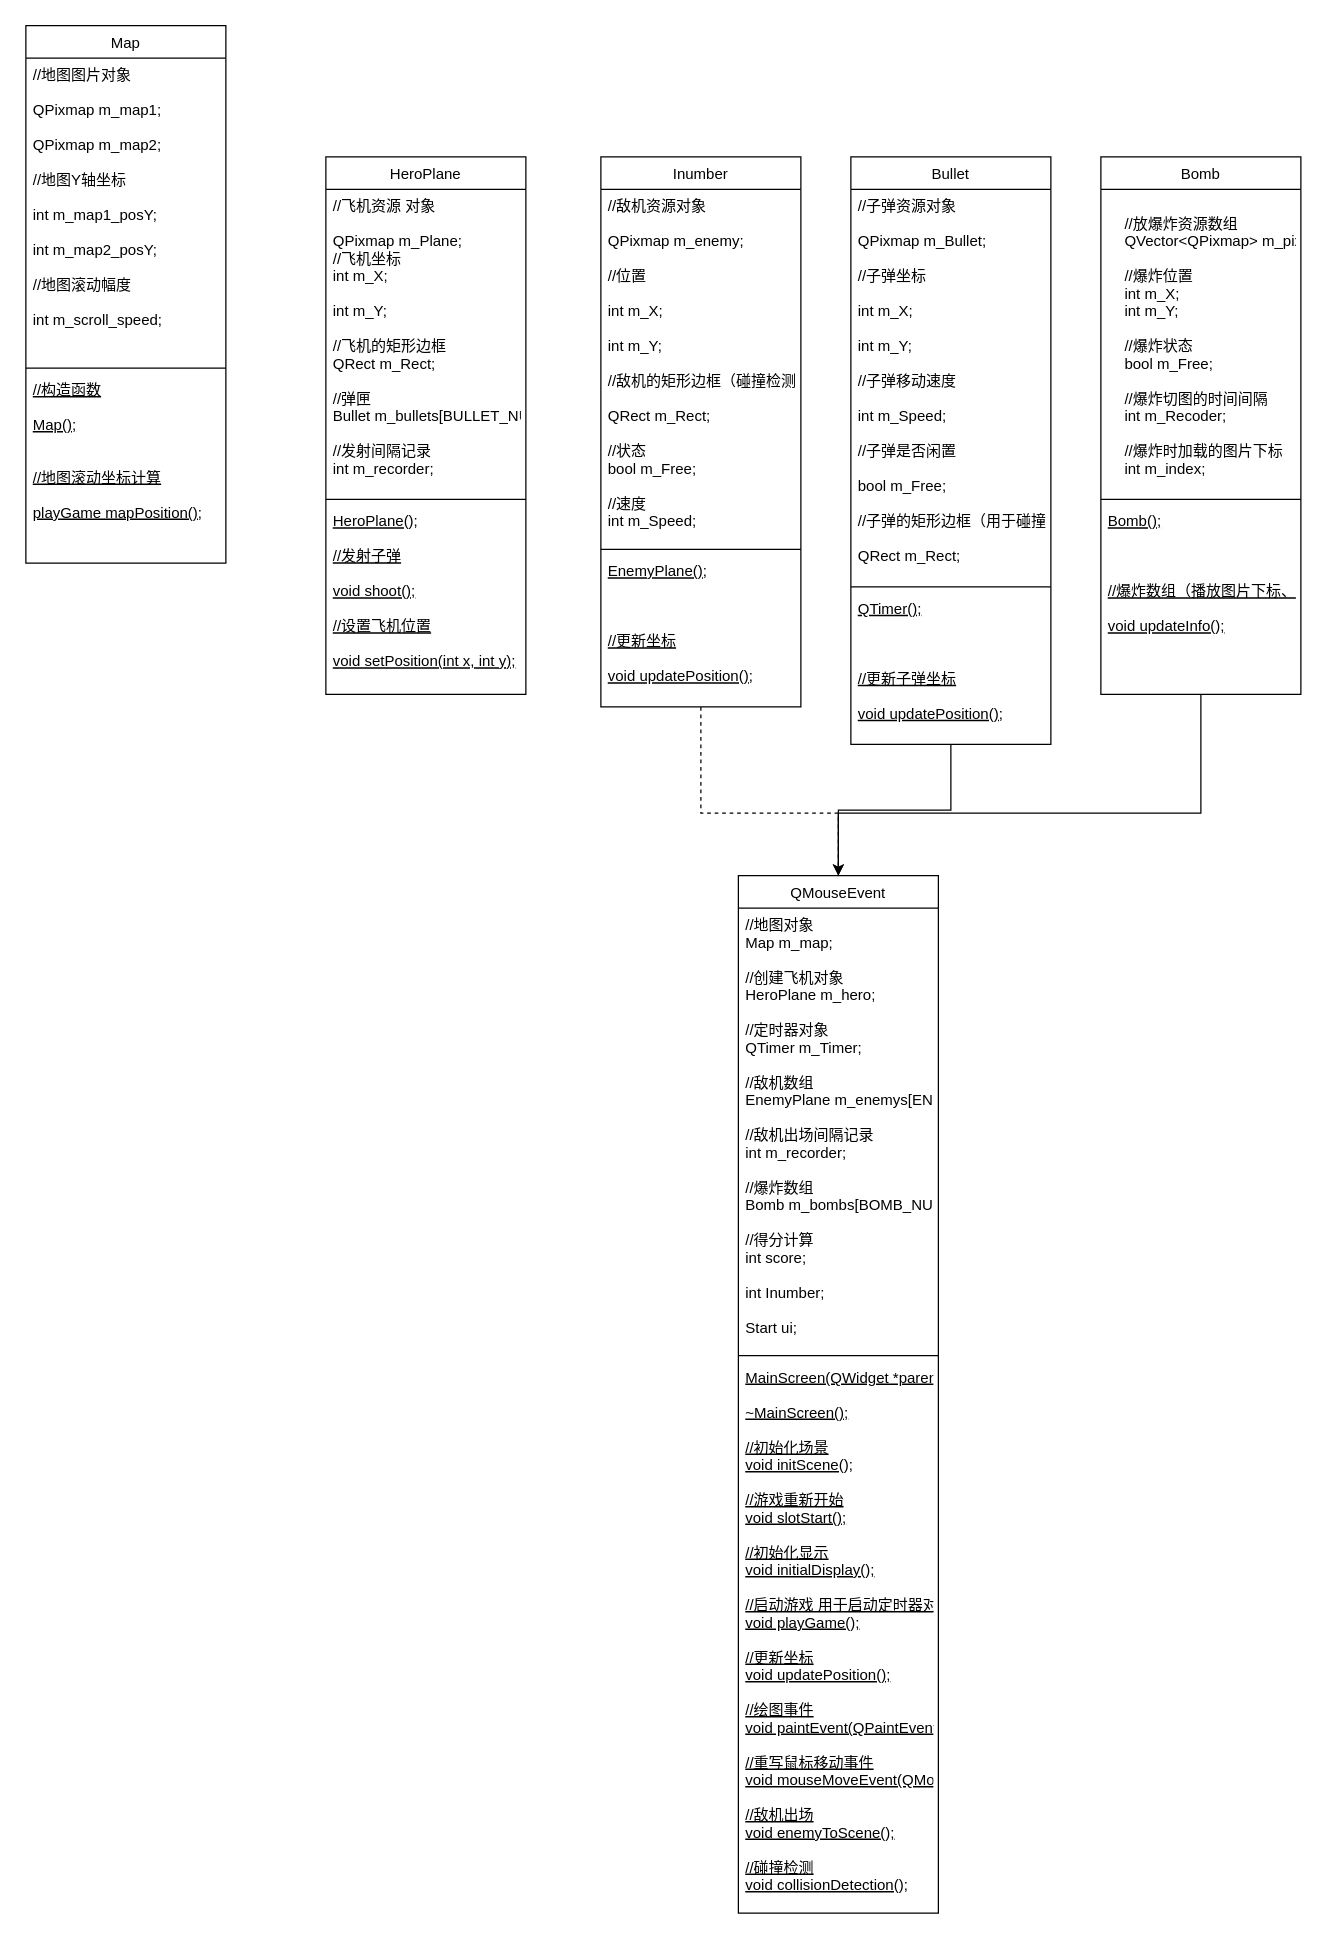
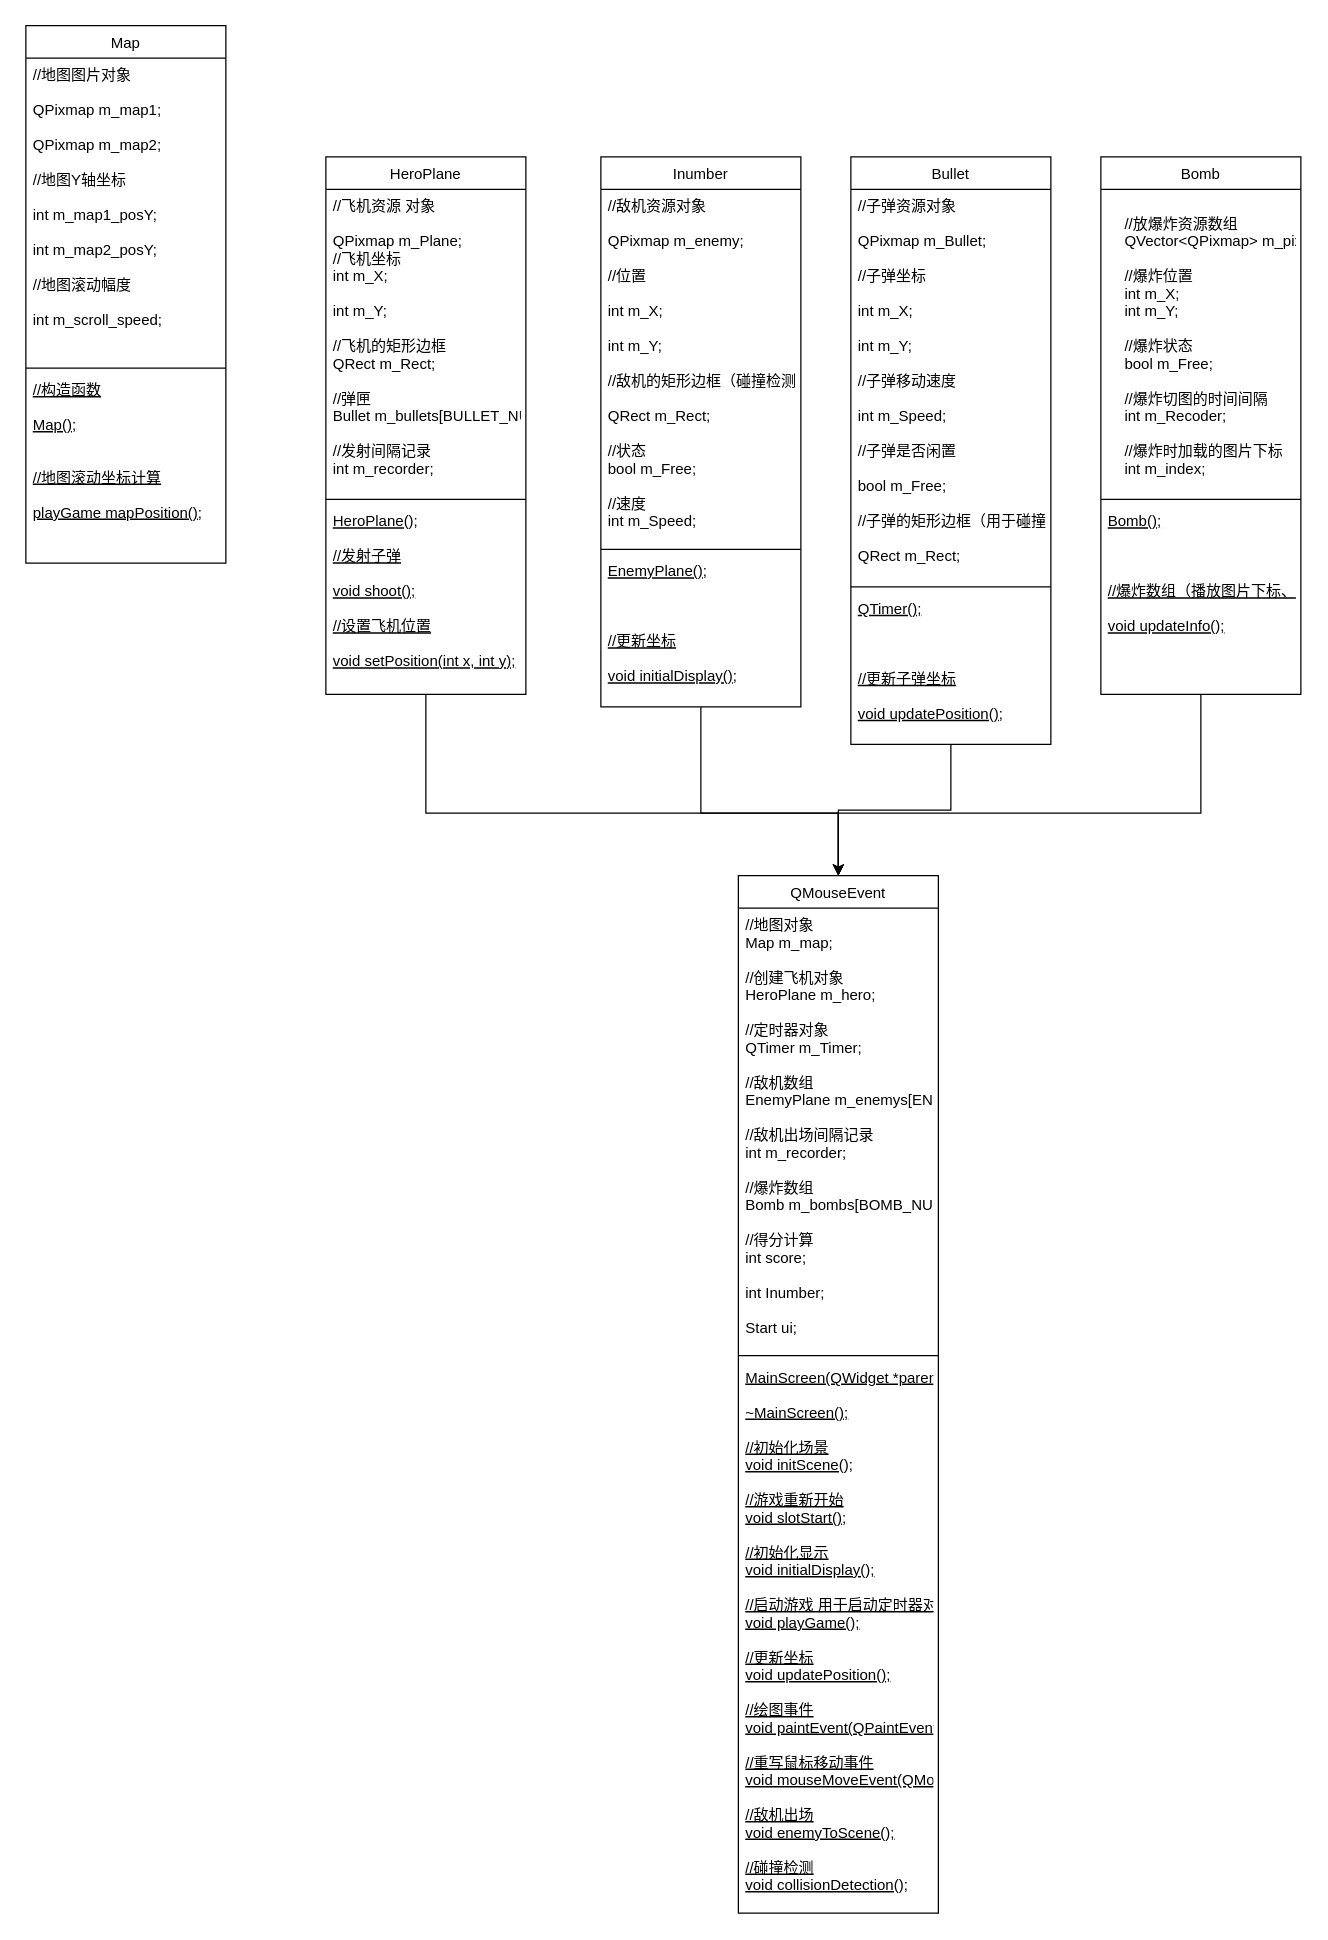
(658, 571) -> (658, 571)
(701, 760) -> (701, 760)
none -> (504, 813)
(838, 872) -> (838, 868)
